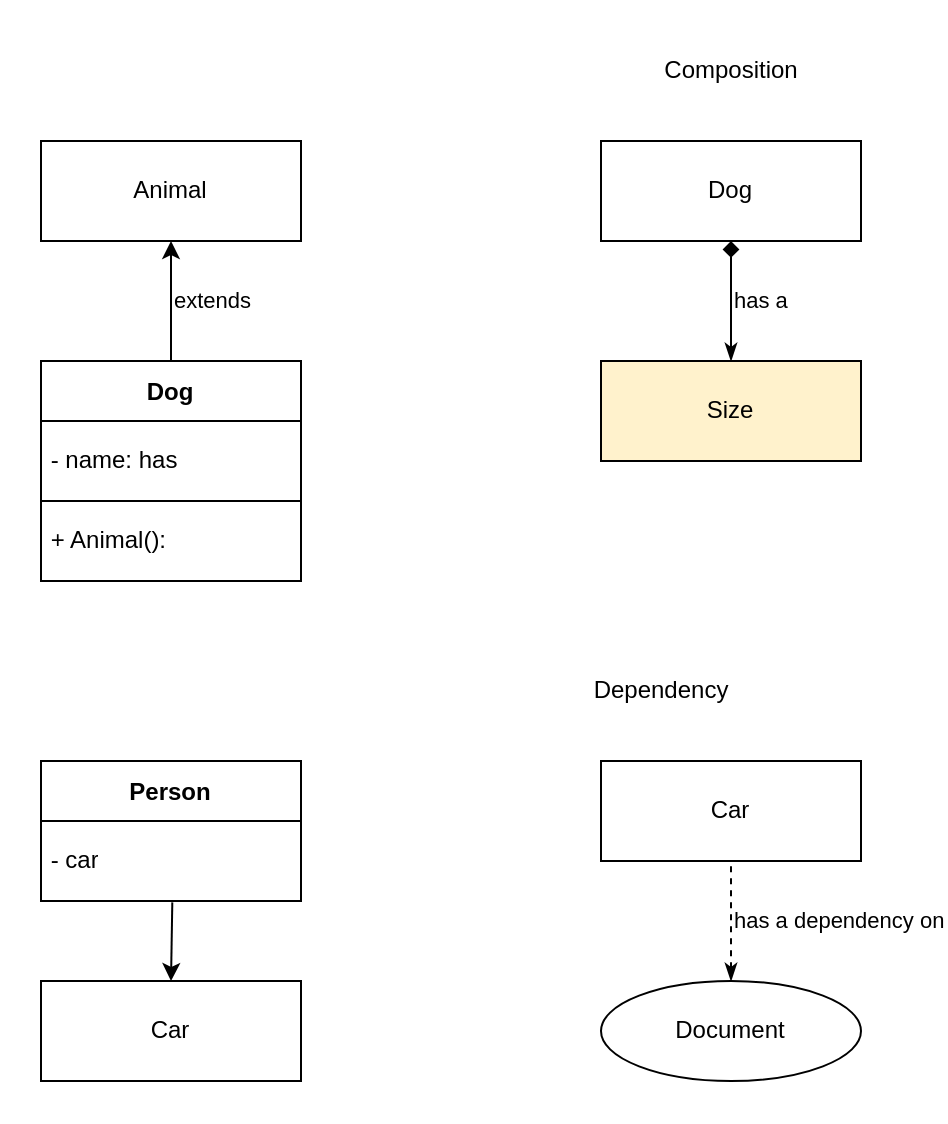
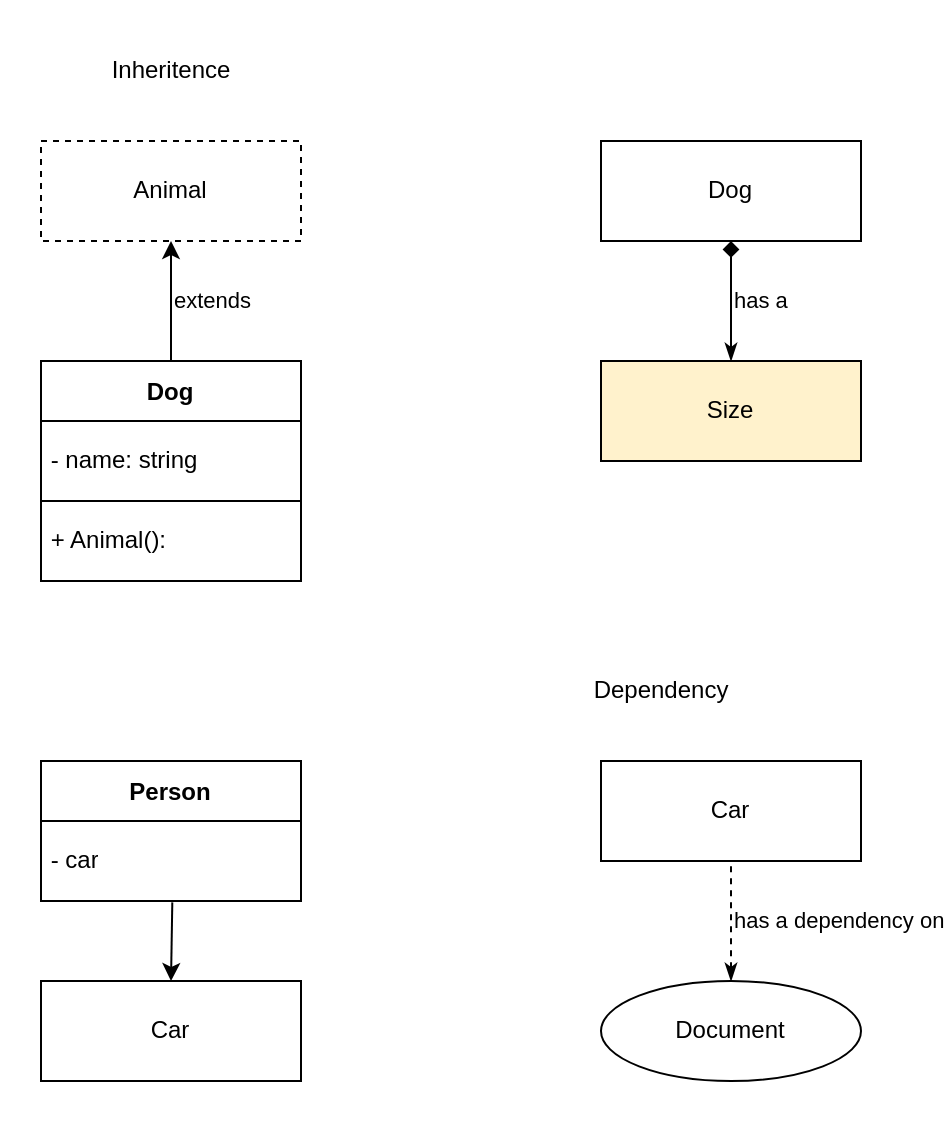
none -> (171, 71)
(731, 71) -> none
(171, 191) -> (171, 191)
(110, 461) -> (127, 461)
